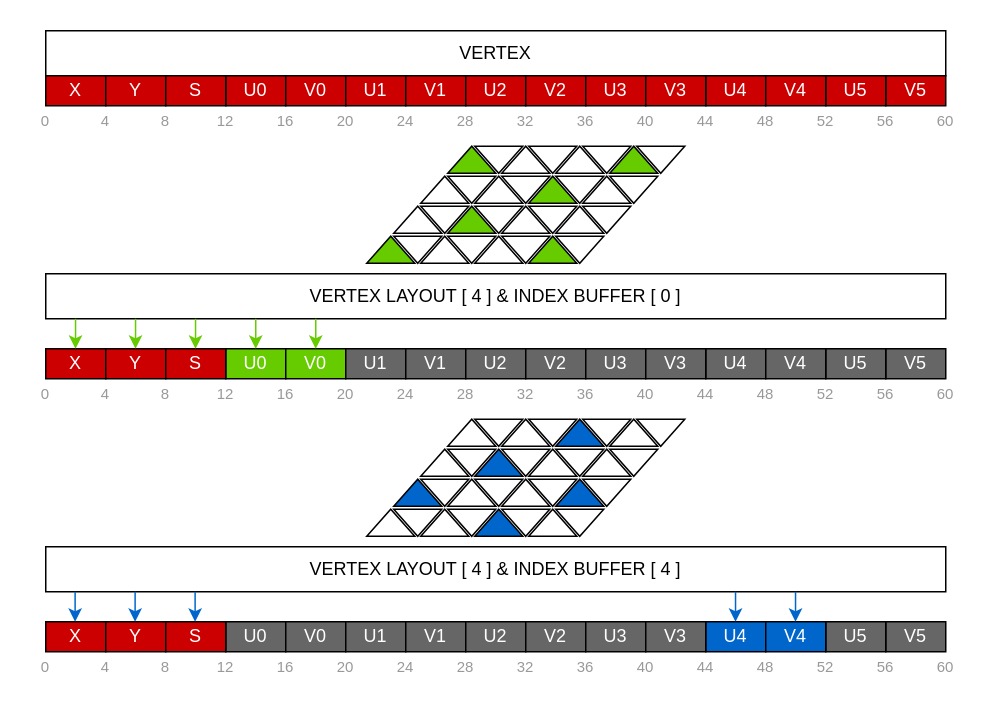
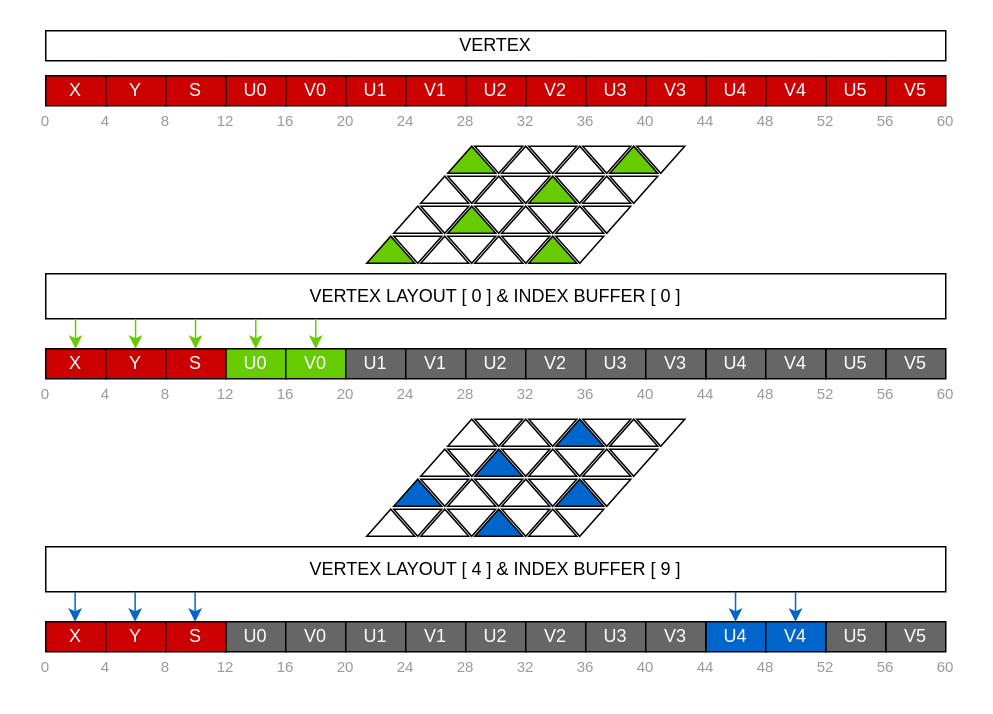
(496, 53) -> (496, 46)
(496, 296) -> (496, 296)
(496, 569) -> (496, 569)
